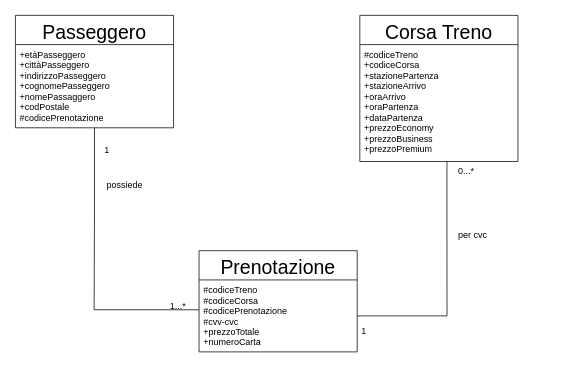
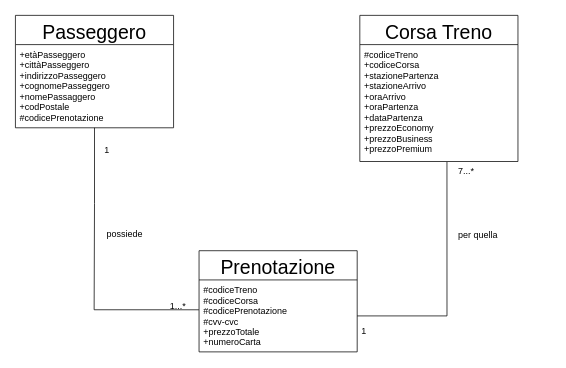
(468, 172) -> (468, 172)
(125, 182) -> (125, 231)
(475, 235) -> (480, 235)
